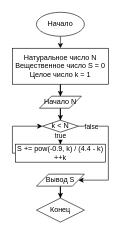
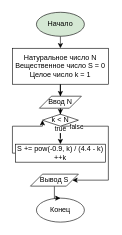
(60, 24) -> (60, 24)
(60, 102) -> (60, 102)
(60, 126) -> (60, 120)
(60, 180) -> (54, 180)
(60, 210) -> (60, 210)
